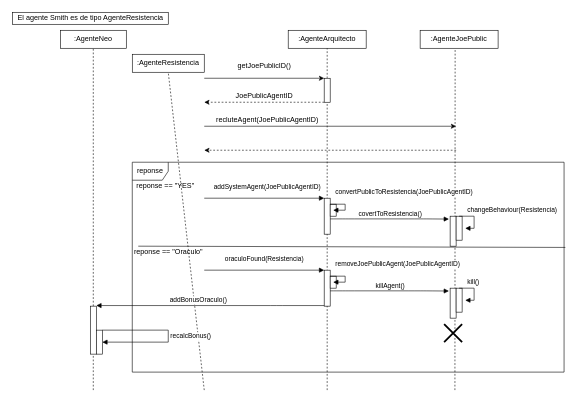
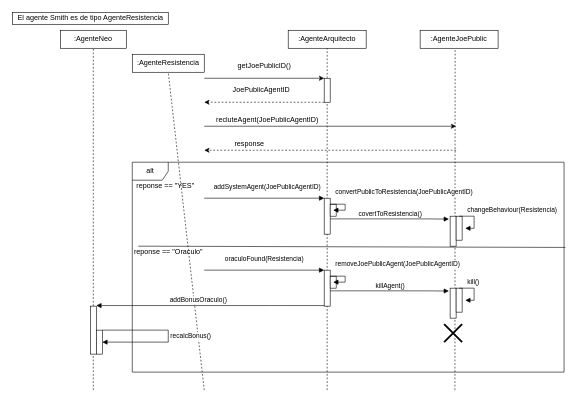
(264, 96) -> (261, 90)
none -> (249, 144)
(150, 171) -> (150, 171)
